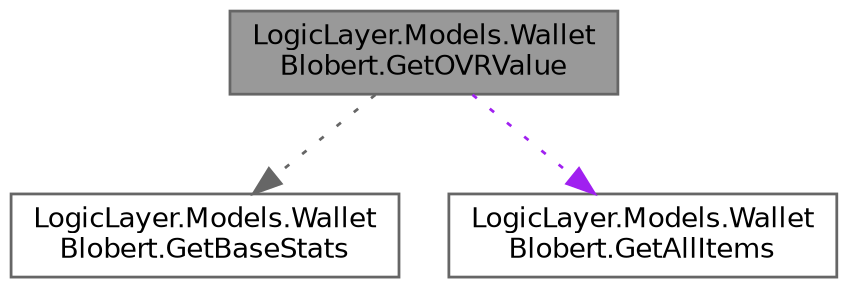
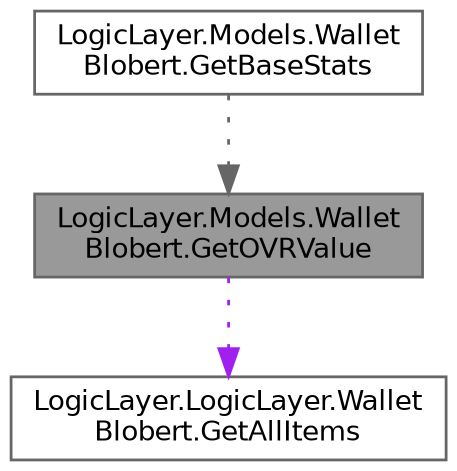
(325, 135) -> (229, 130)
(643, 236) -> (229, 418)
